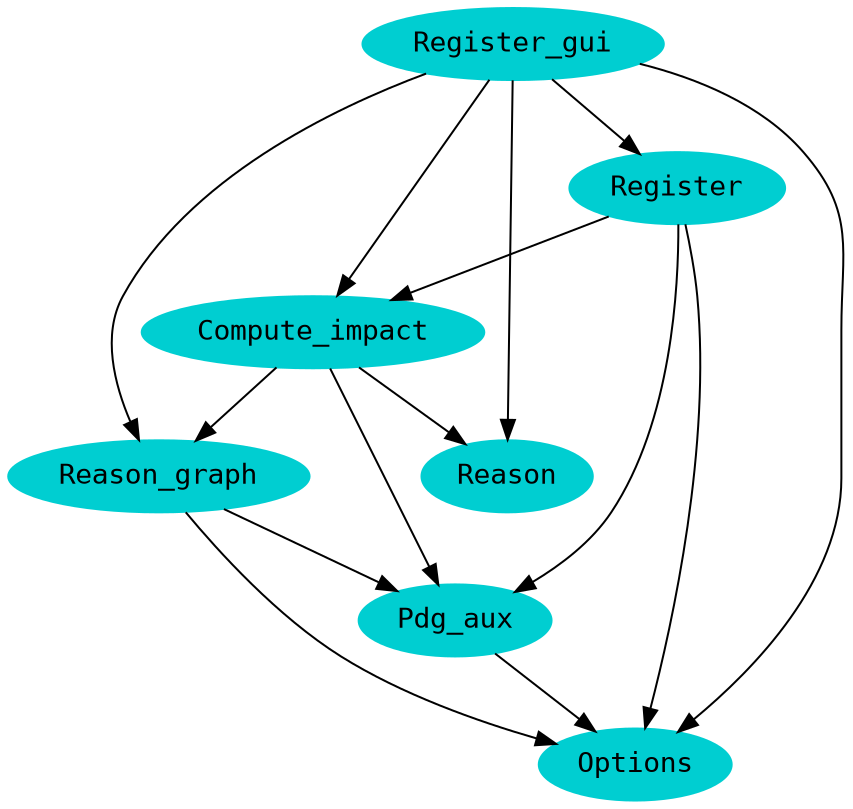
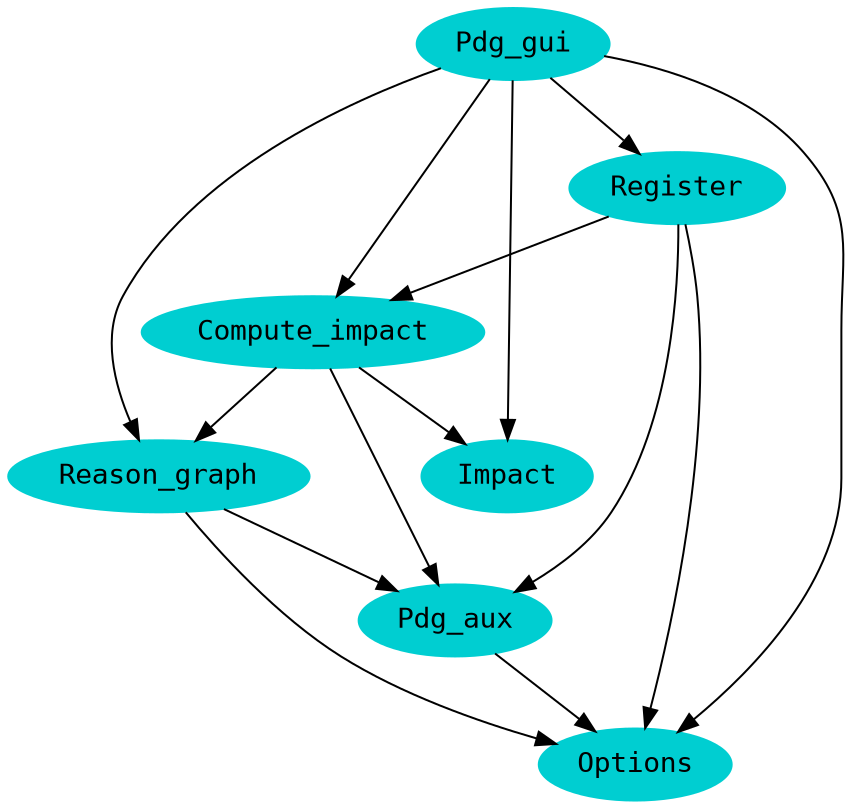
(513, 44) -> (513, 44)
(507, 476) -> (507, 476)
